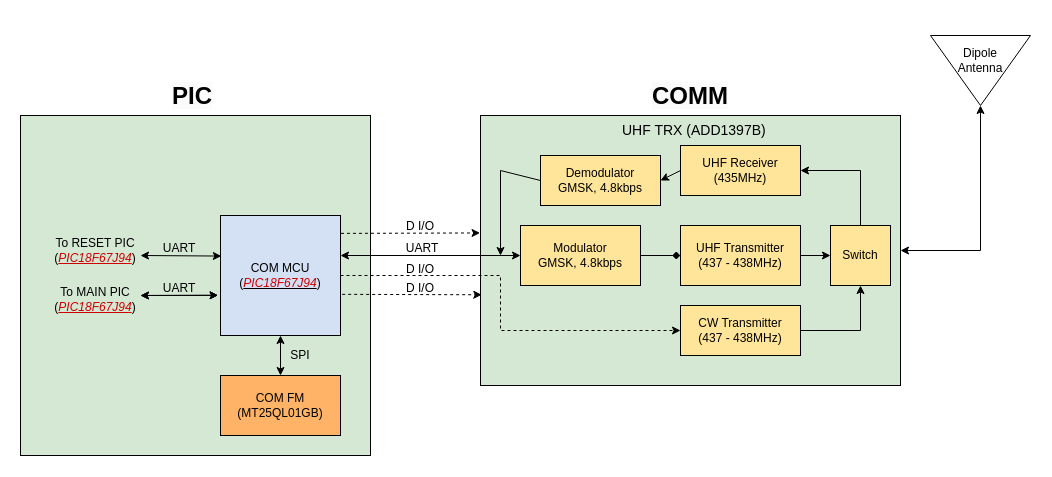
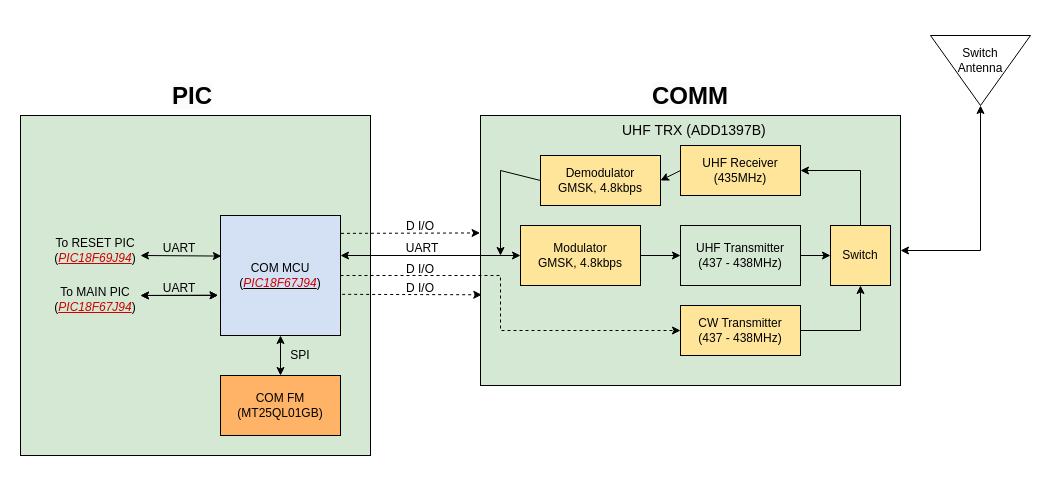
(981, 61) -> (981, 61)
(96, 251) -> (96, 251)
(671, 256) -> (672, 256)
(741, 256) -> (741, 256)
